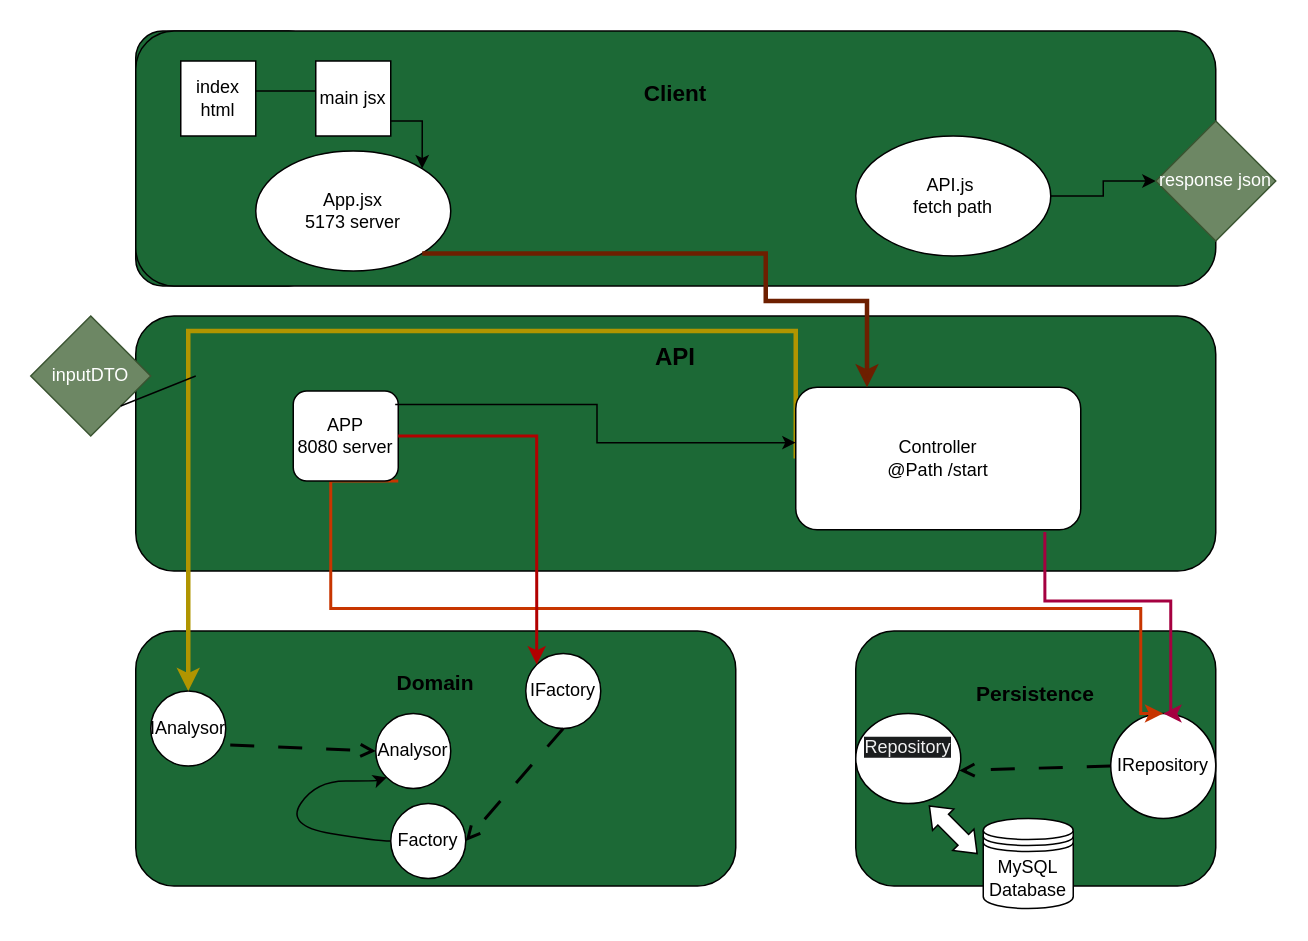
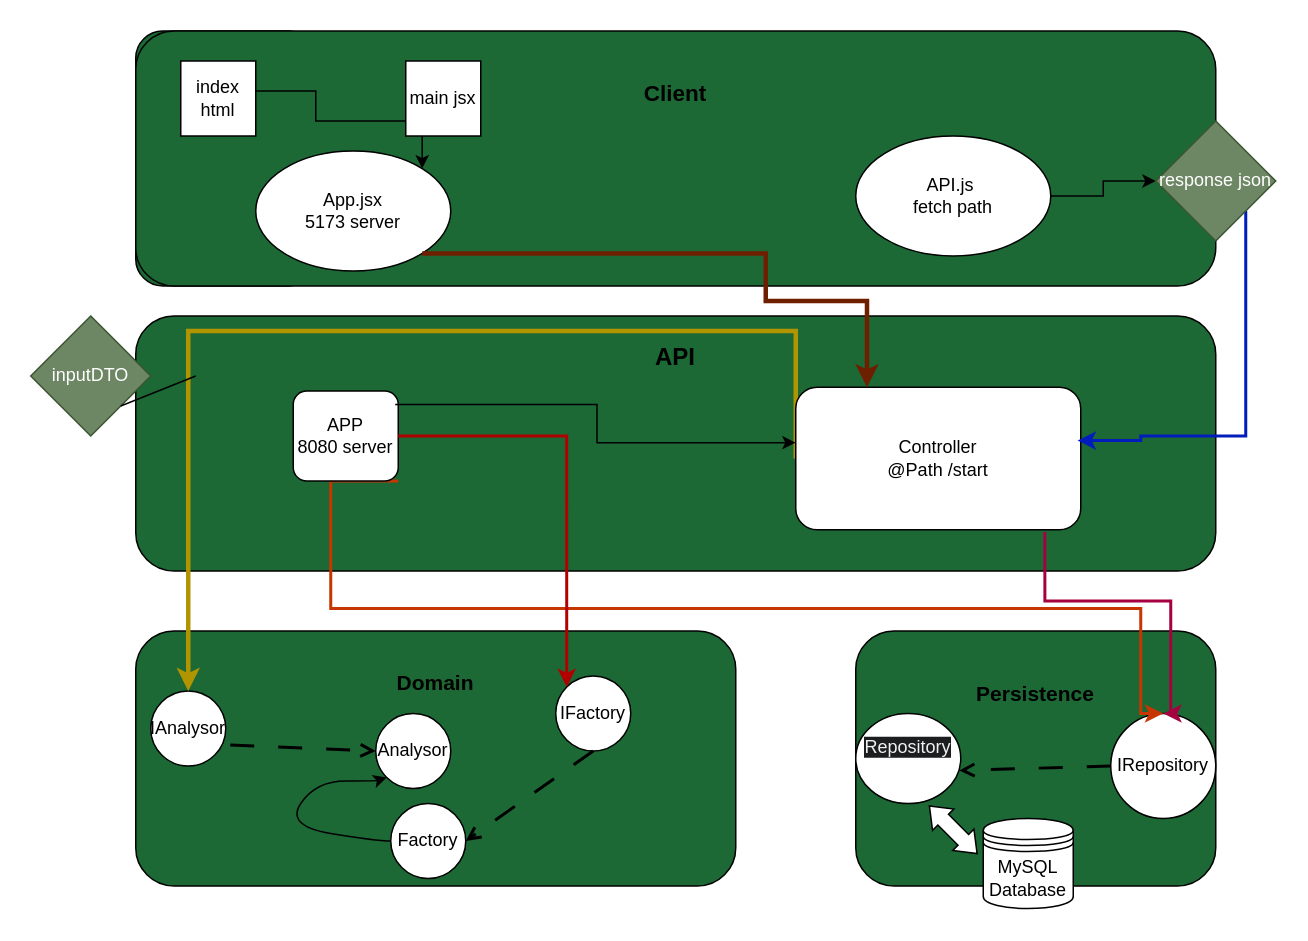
(353, 98) -> (443, 98)
none -> (1246, 403)
(563, 691) -> (593, 713)
